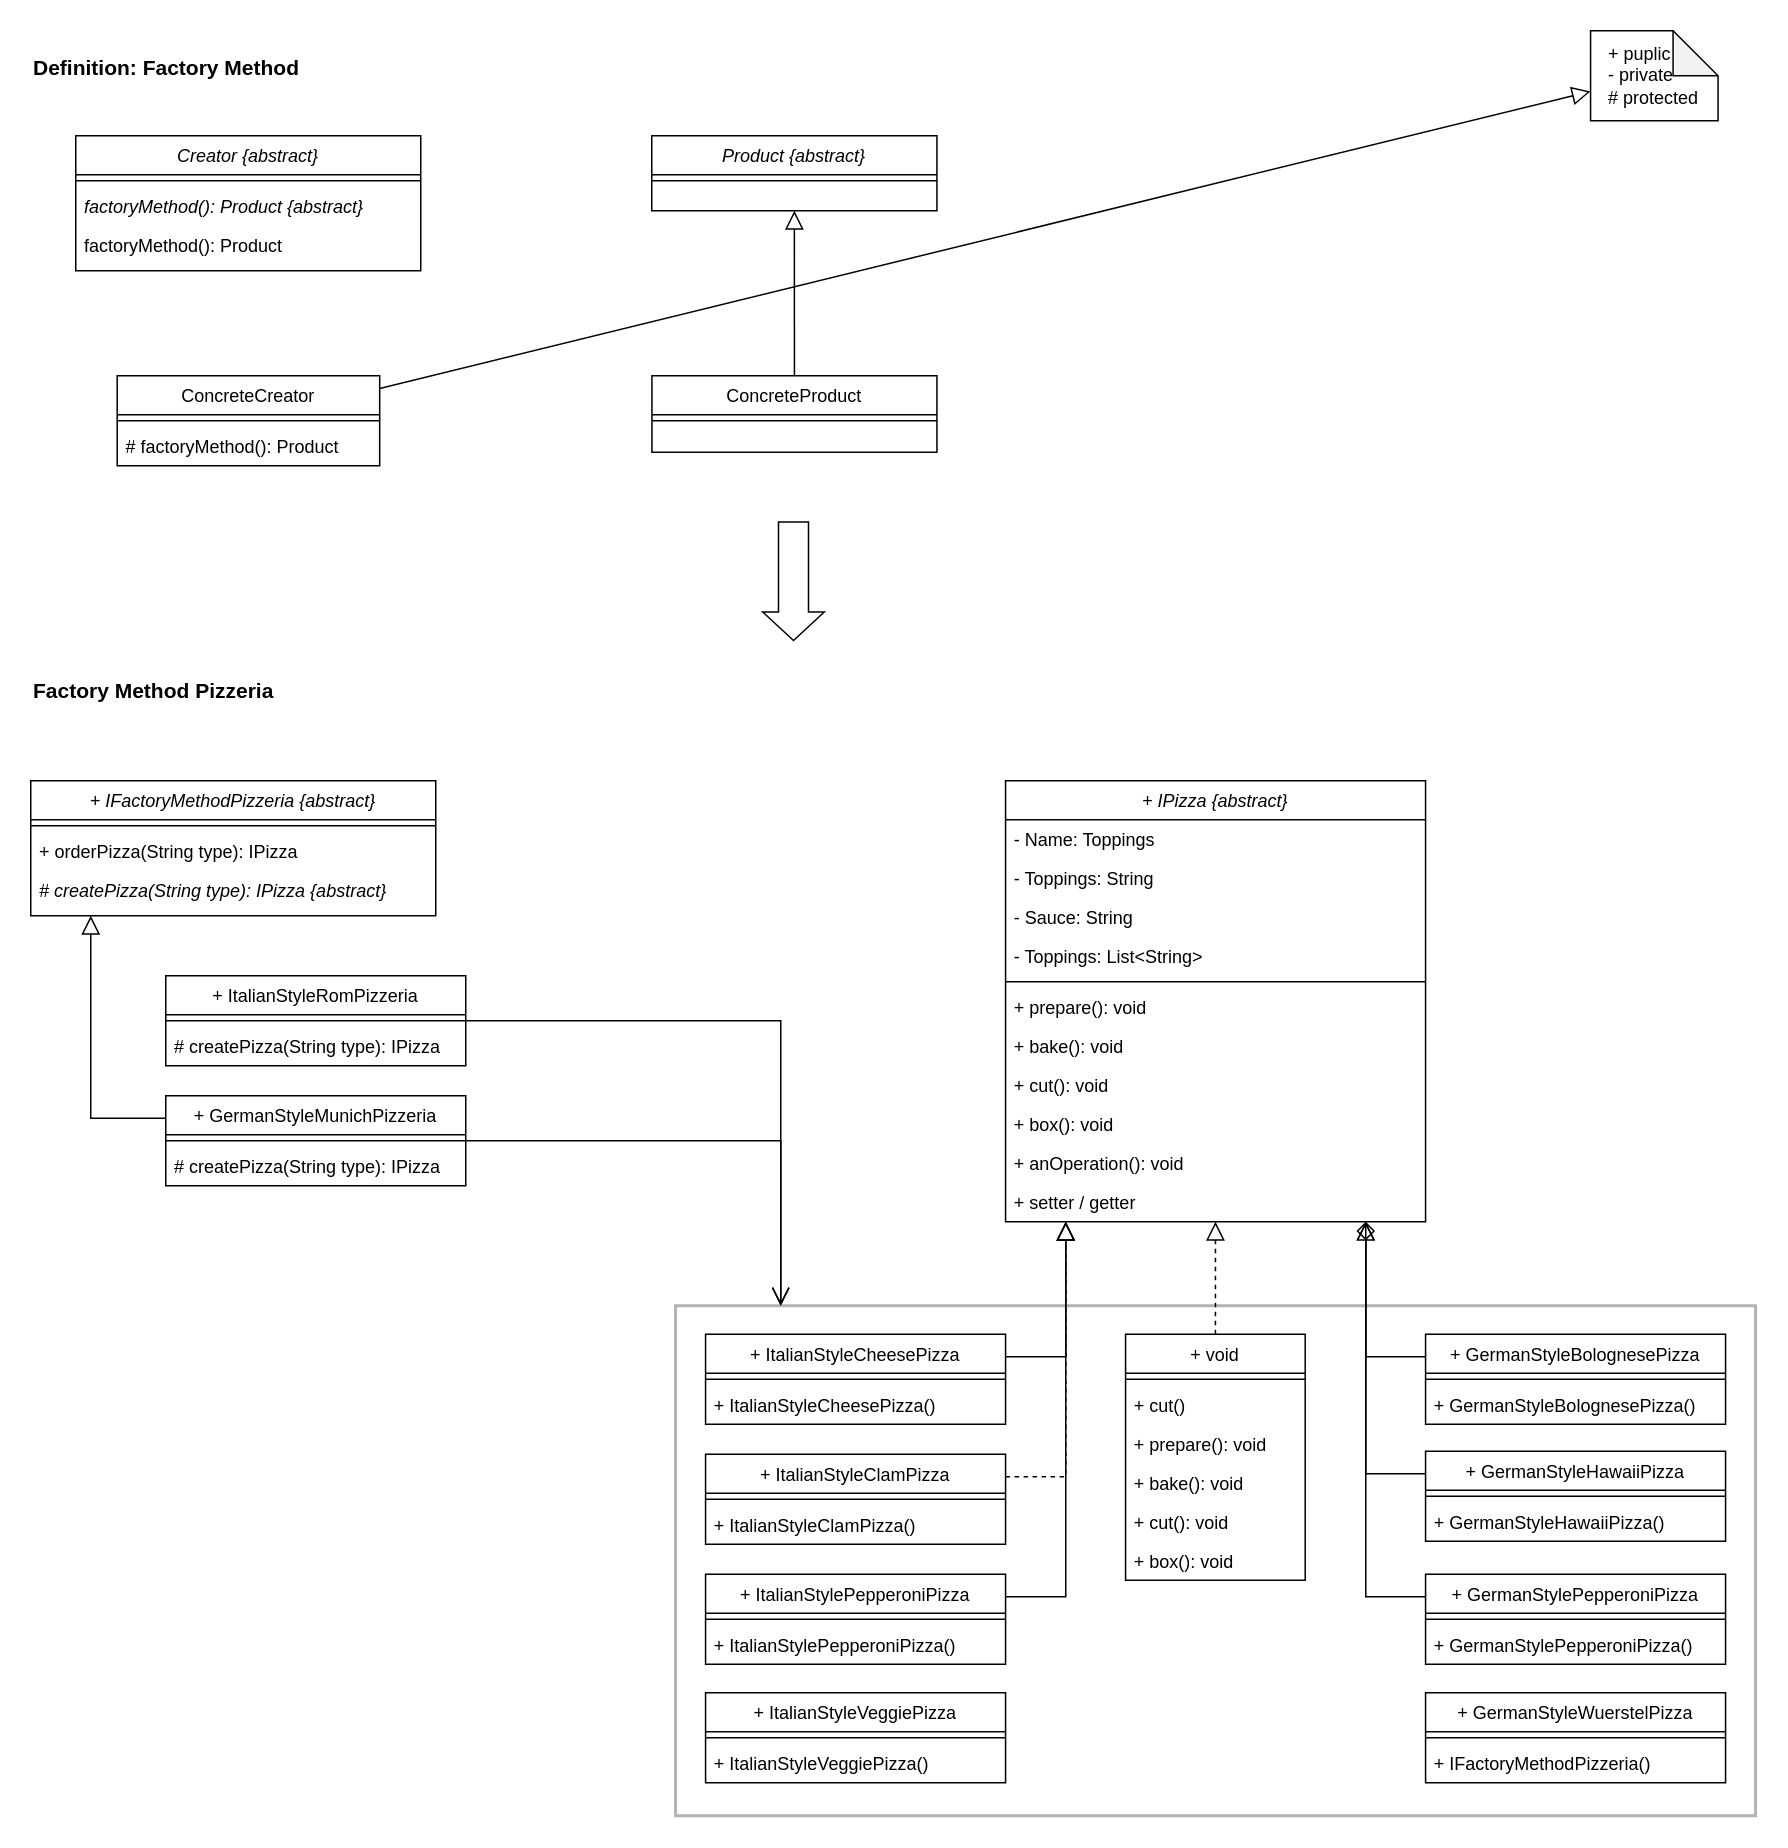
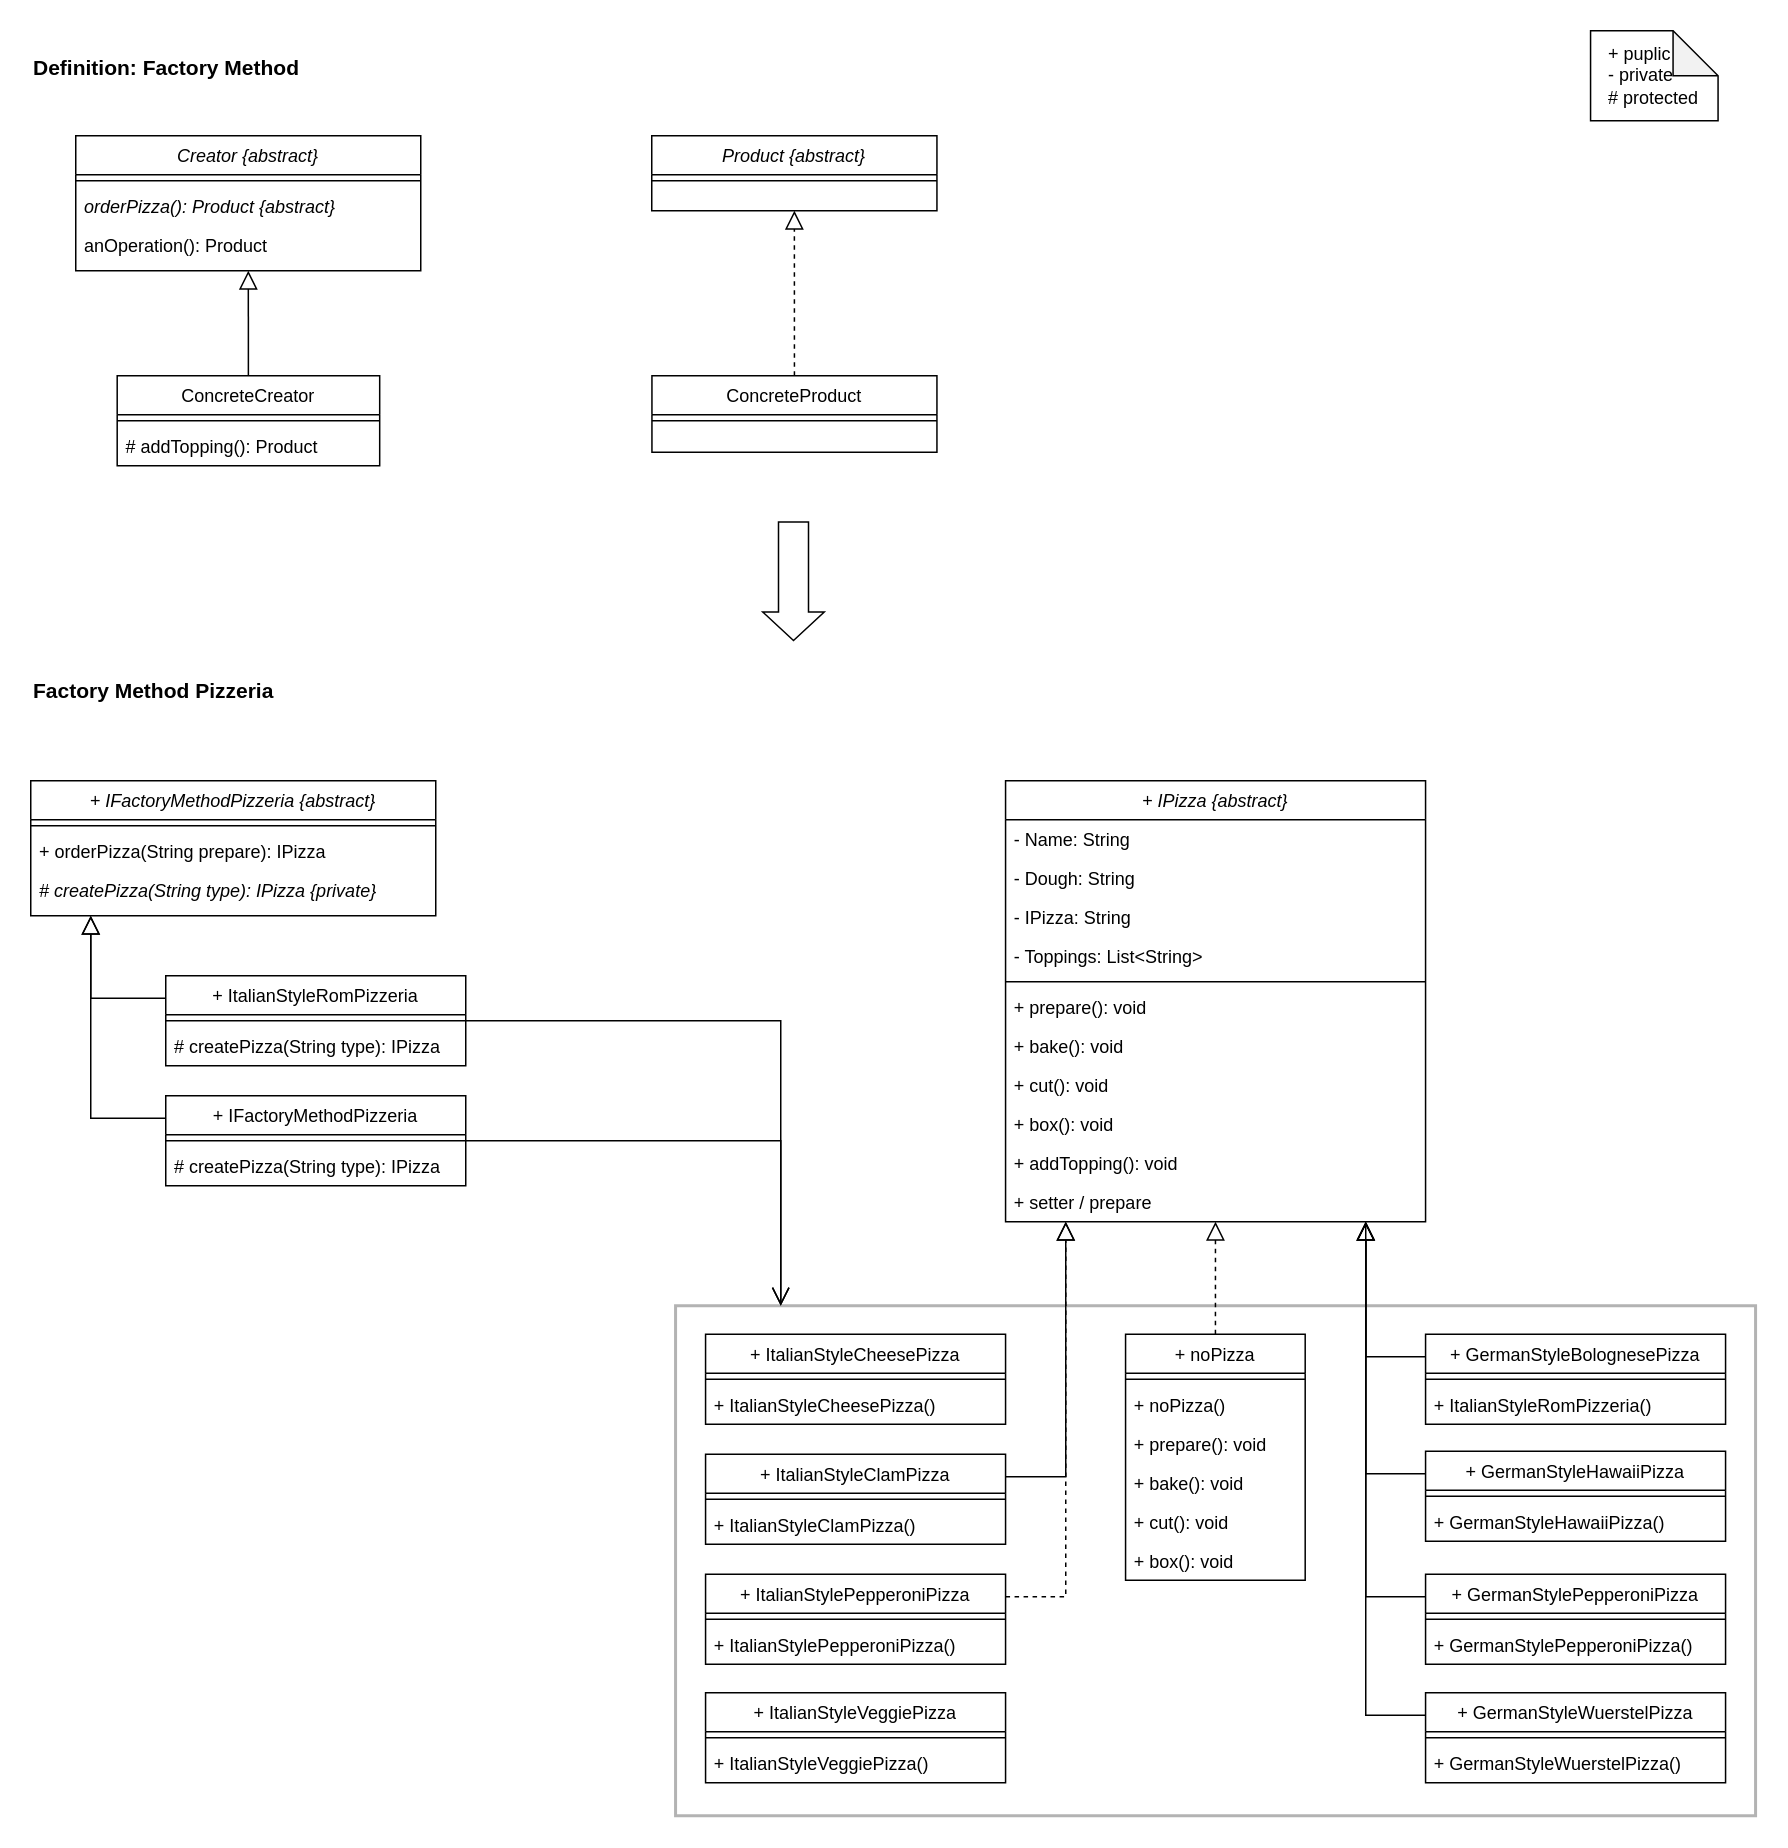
(253, 207) -> (236, 207)
(976, 242) -> (248, 332)
(200, 246) -> (188, 246)
(794, 302) -> (794, 302)
(249, 447) -> (232, 447)
(1085, 840) -> (1075, 840)
(189, 852) -> (204, 852)
(1093, 879) -> (1080, 879)
(247, 891) -> (240, 891)
(1080, 918) -> (1083, 918)
none -> (129, 998)
(315, 1116) -> (315, 1116)
(1110, 1164) -> (1105, 1164)
(1092, 1203) -> (1098, 1203)
(1215, 1355) -> (1215, 1355)
(1034, 1357) -> none
(1368, 1357) -> (1368, 1357)
(1169, 1406) -> (1187, 1406)
(1573, 1406) -> (1558, 1406)
(1368, 1474) -> (1368, 1474)
(1035, 1477) -> (1035, 1477)
(1066, 1567) -> (1066, 1567)
(1368, 1597) -> (1368, 1597)
none -> (1366, 1686)
(1560, 1764) -> (1568, 1764)
